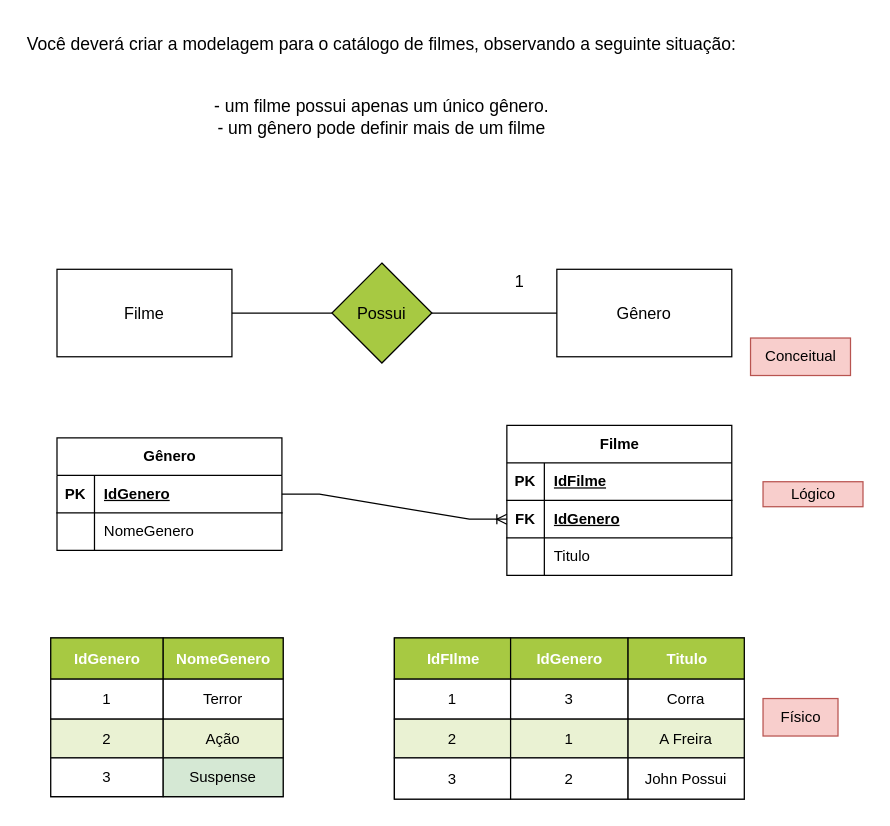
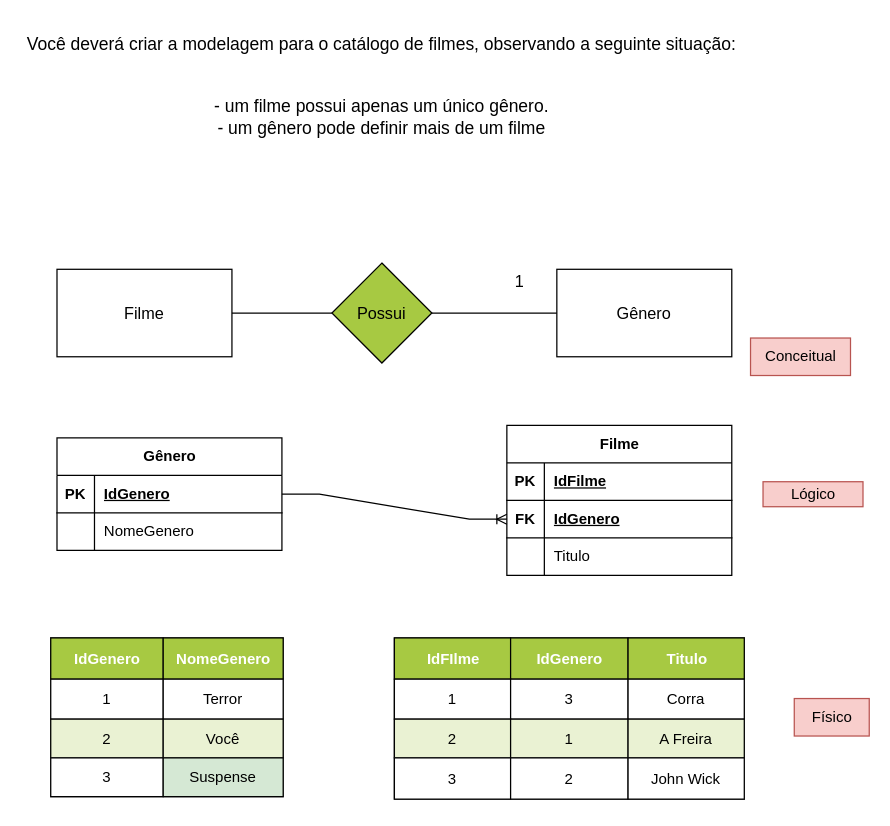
(801, 718) -> (832, 718)
(223, 739) -> (223, 739)
(686, 779) -> (686, 779)
